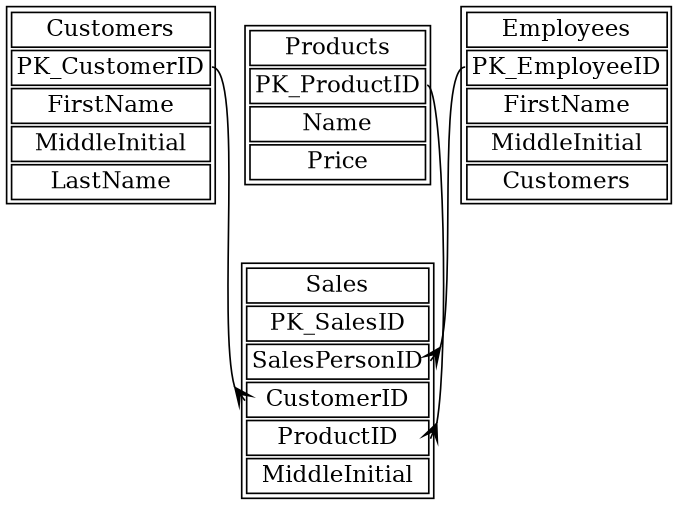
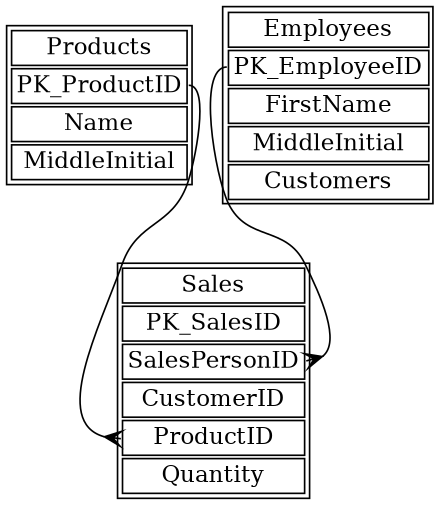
(111, 105) -> none
(338, 161) -> (99, 161)
(338, 475) -> (214, 475)
